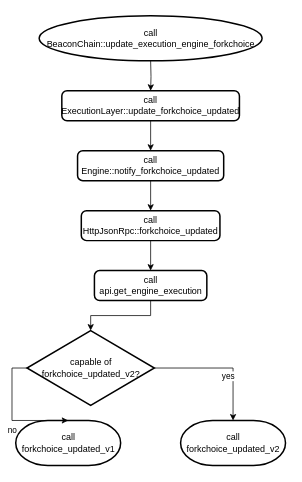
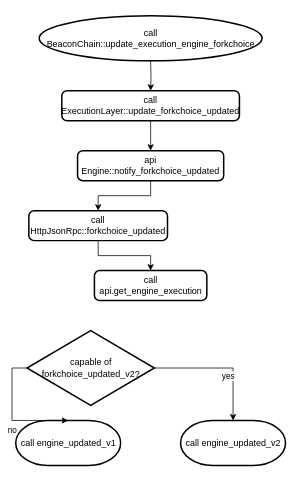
(151, 165) -> (151, 165)
(151, 225) -> (98, 225)
(124, 315) -> none
(69, 443) -> (69, 443)
(234, 443) -> (234, 443)
